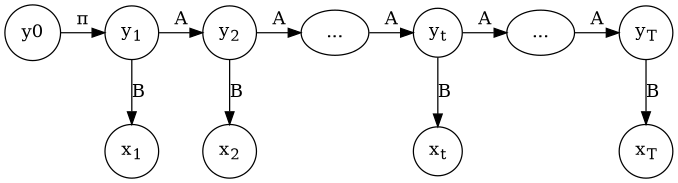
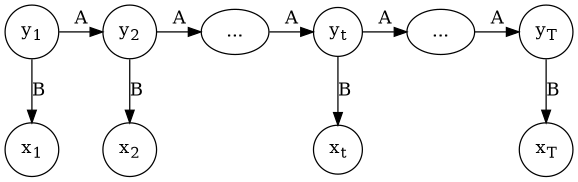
(33, 33) -> none
